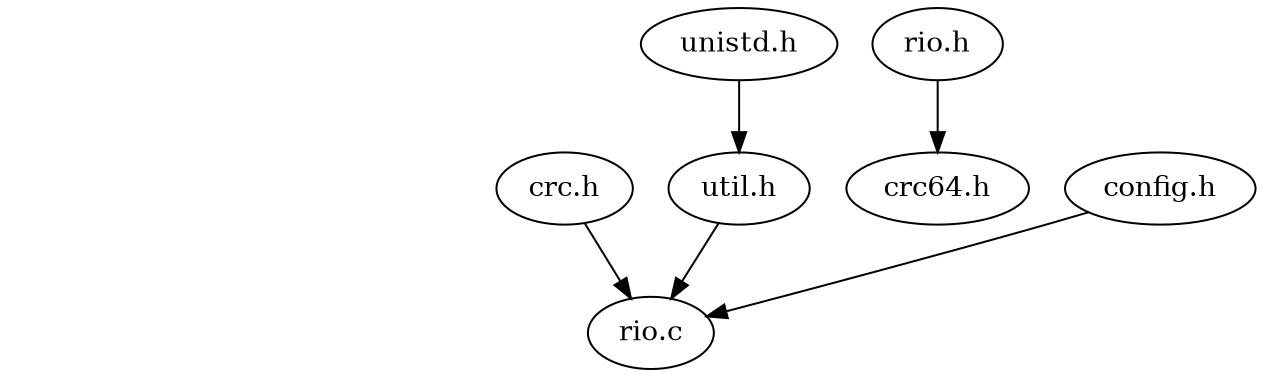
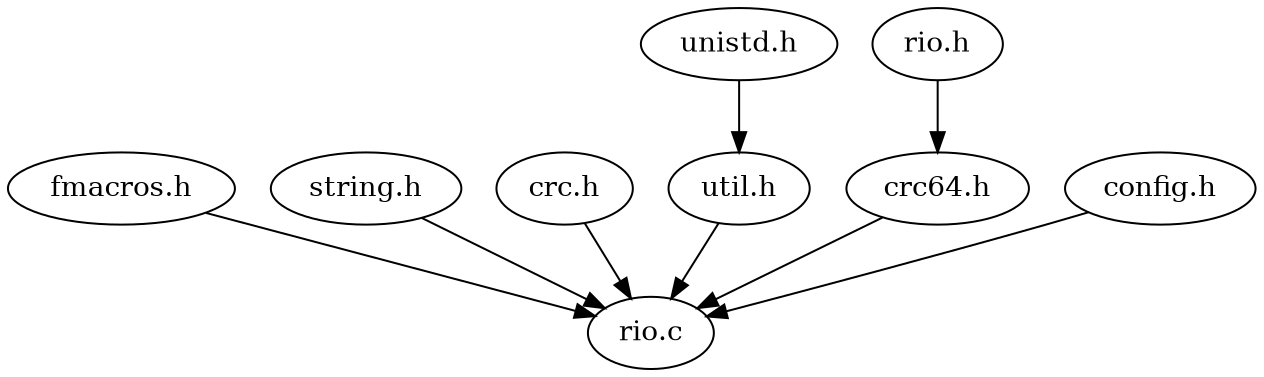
none -> (121, 189)
none -> (366, 189)
none -> (799, 258)
